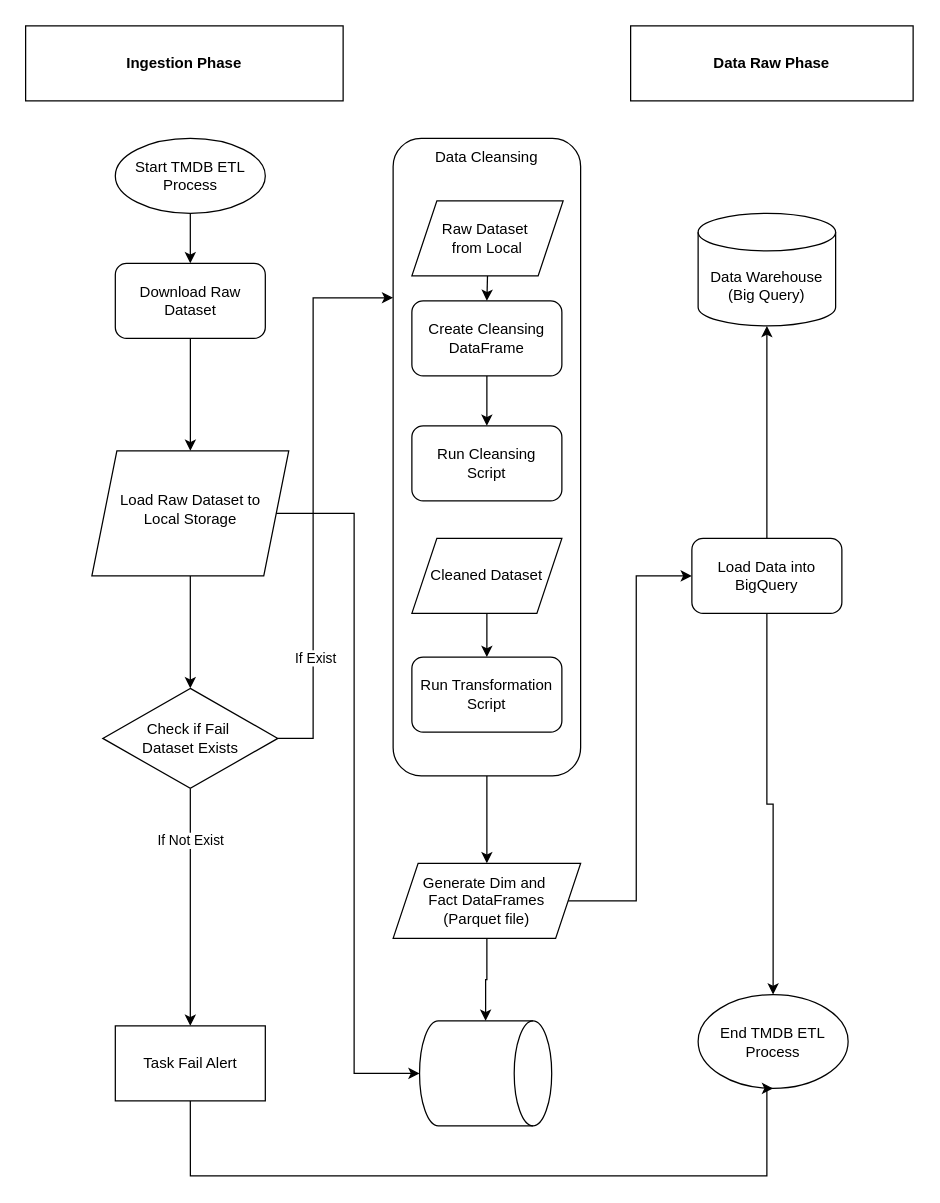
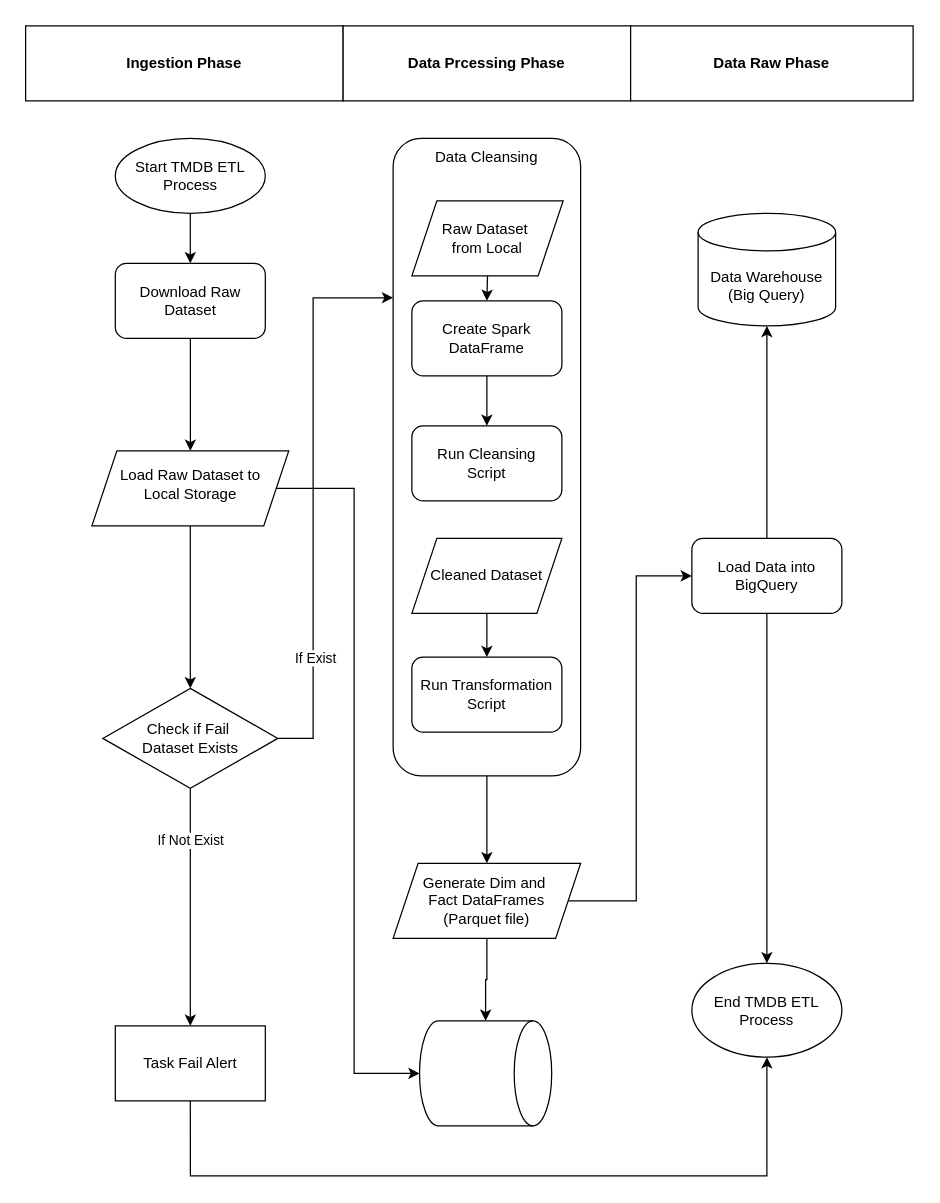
none -> (487, 63)
(487, 338) -> (487, 338)
(190, 513) -> (190, 488)
(773, 1041) -> (767, 1010)
